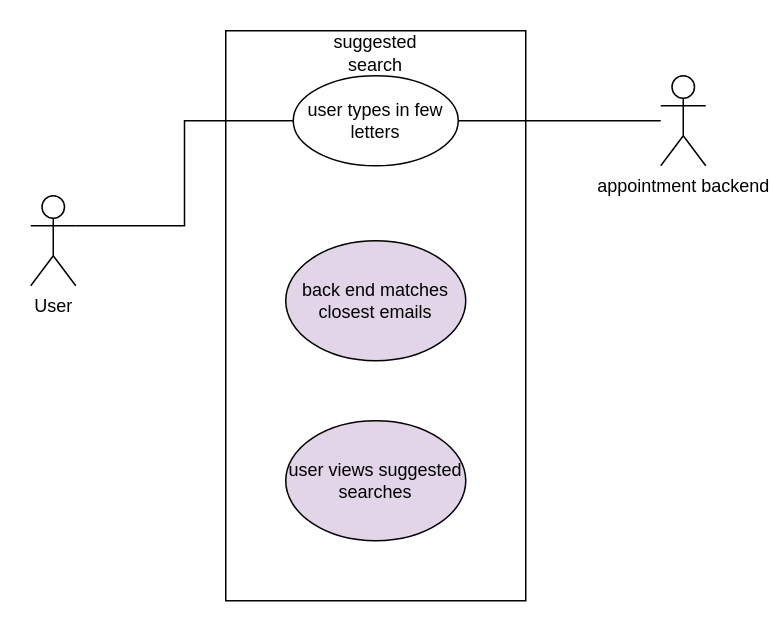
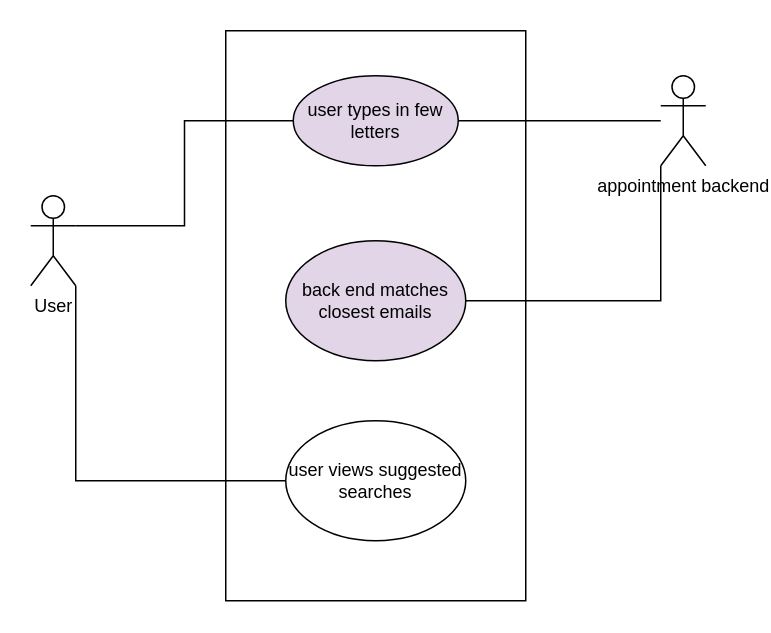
(376, 53) -> none
(376, 121) -> (376, 121)
none -> (631, 301)
none -> (83, 481)
(376, 481) -> (376, 481)
